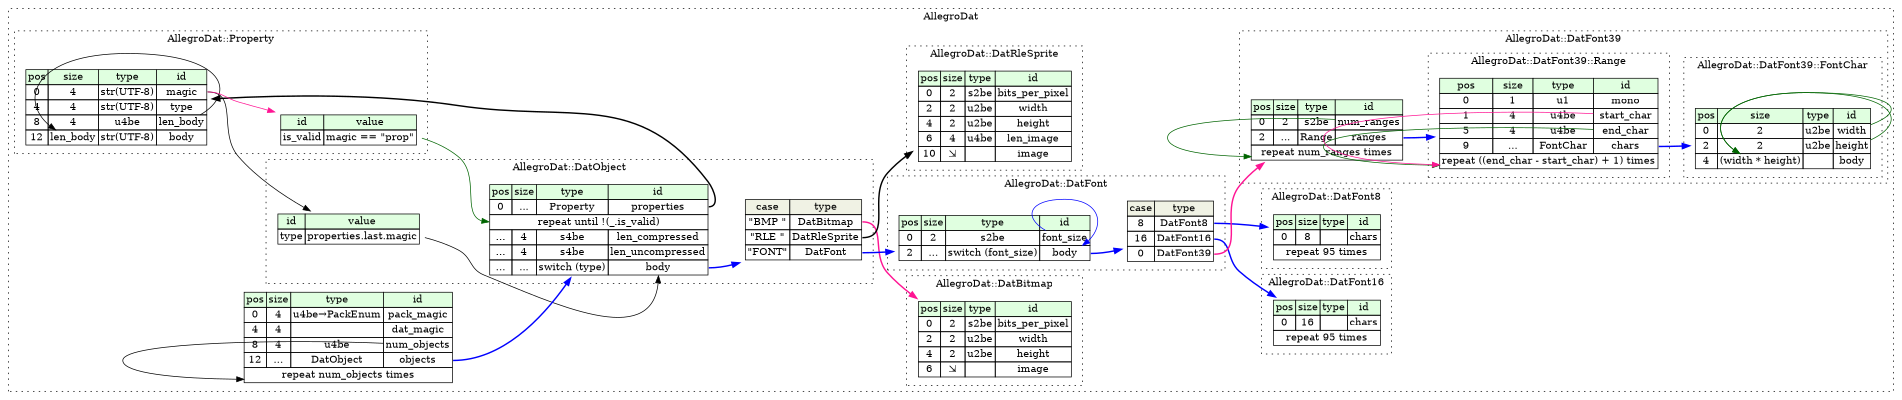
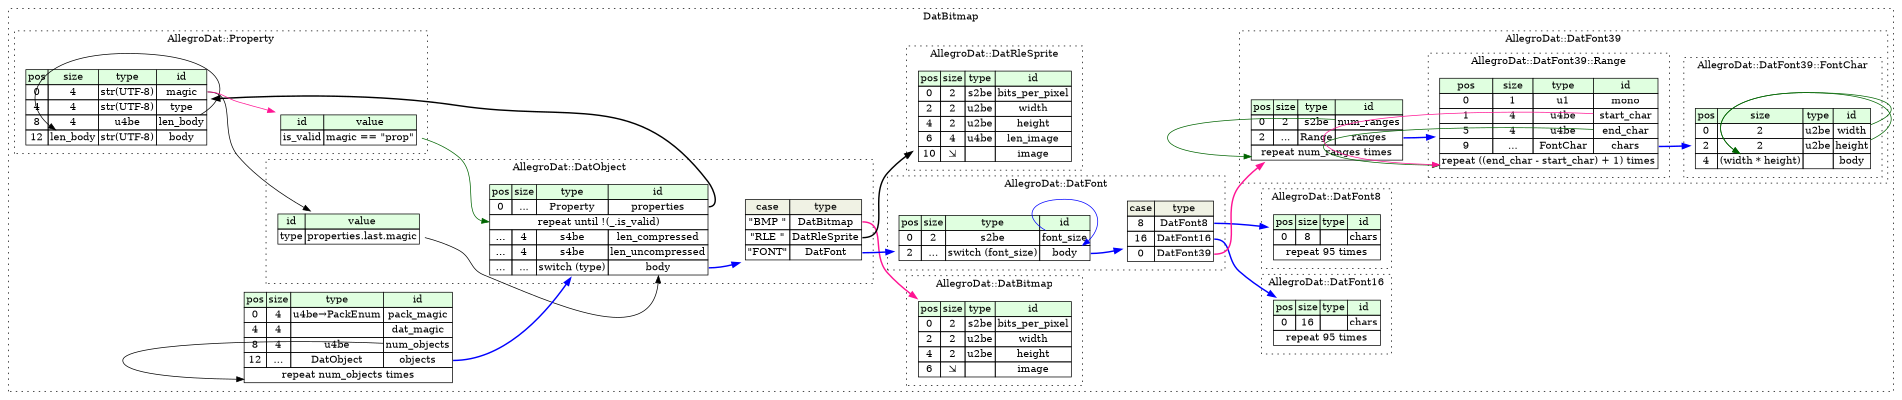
(951, 17) -> (951, 17)
